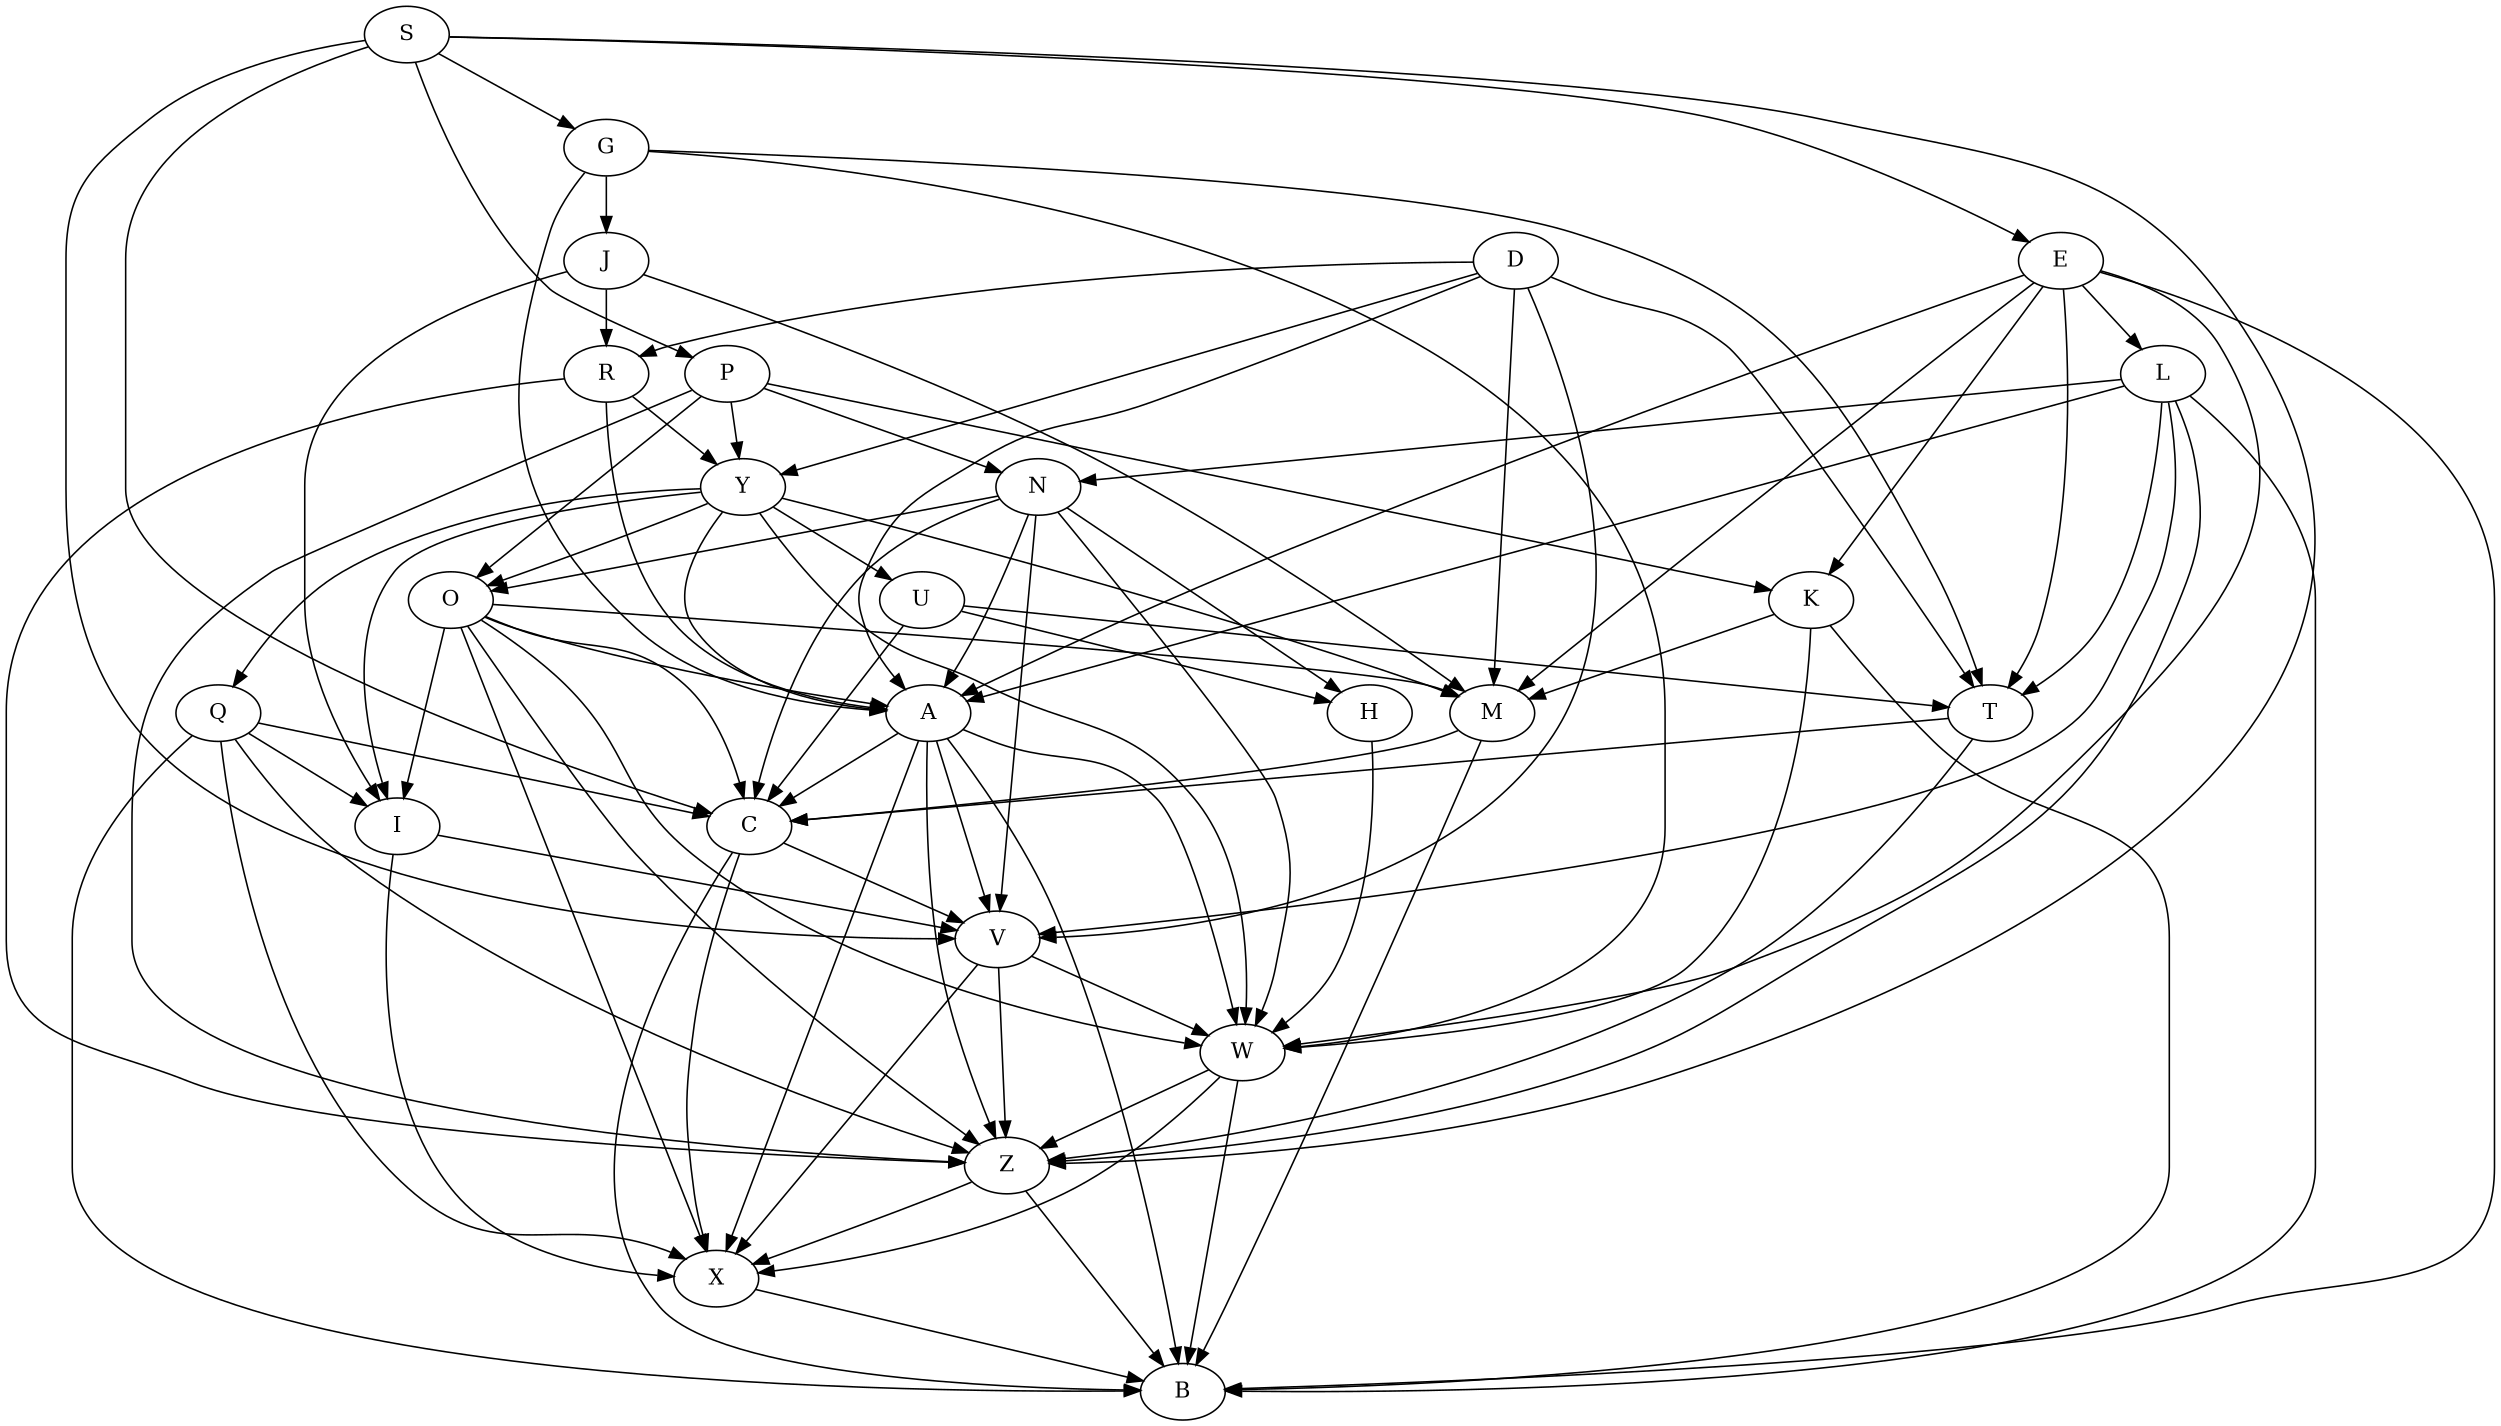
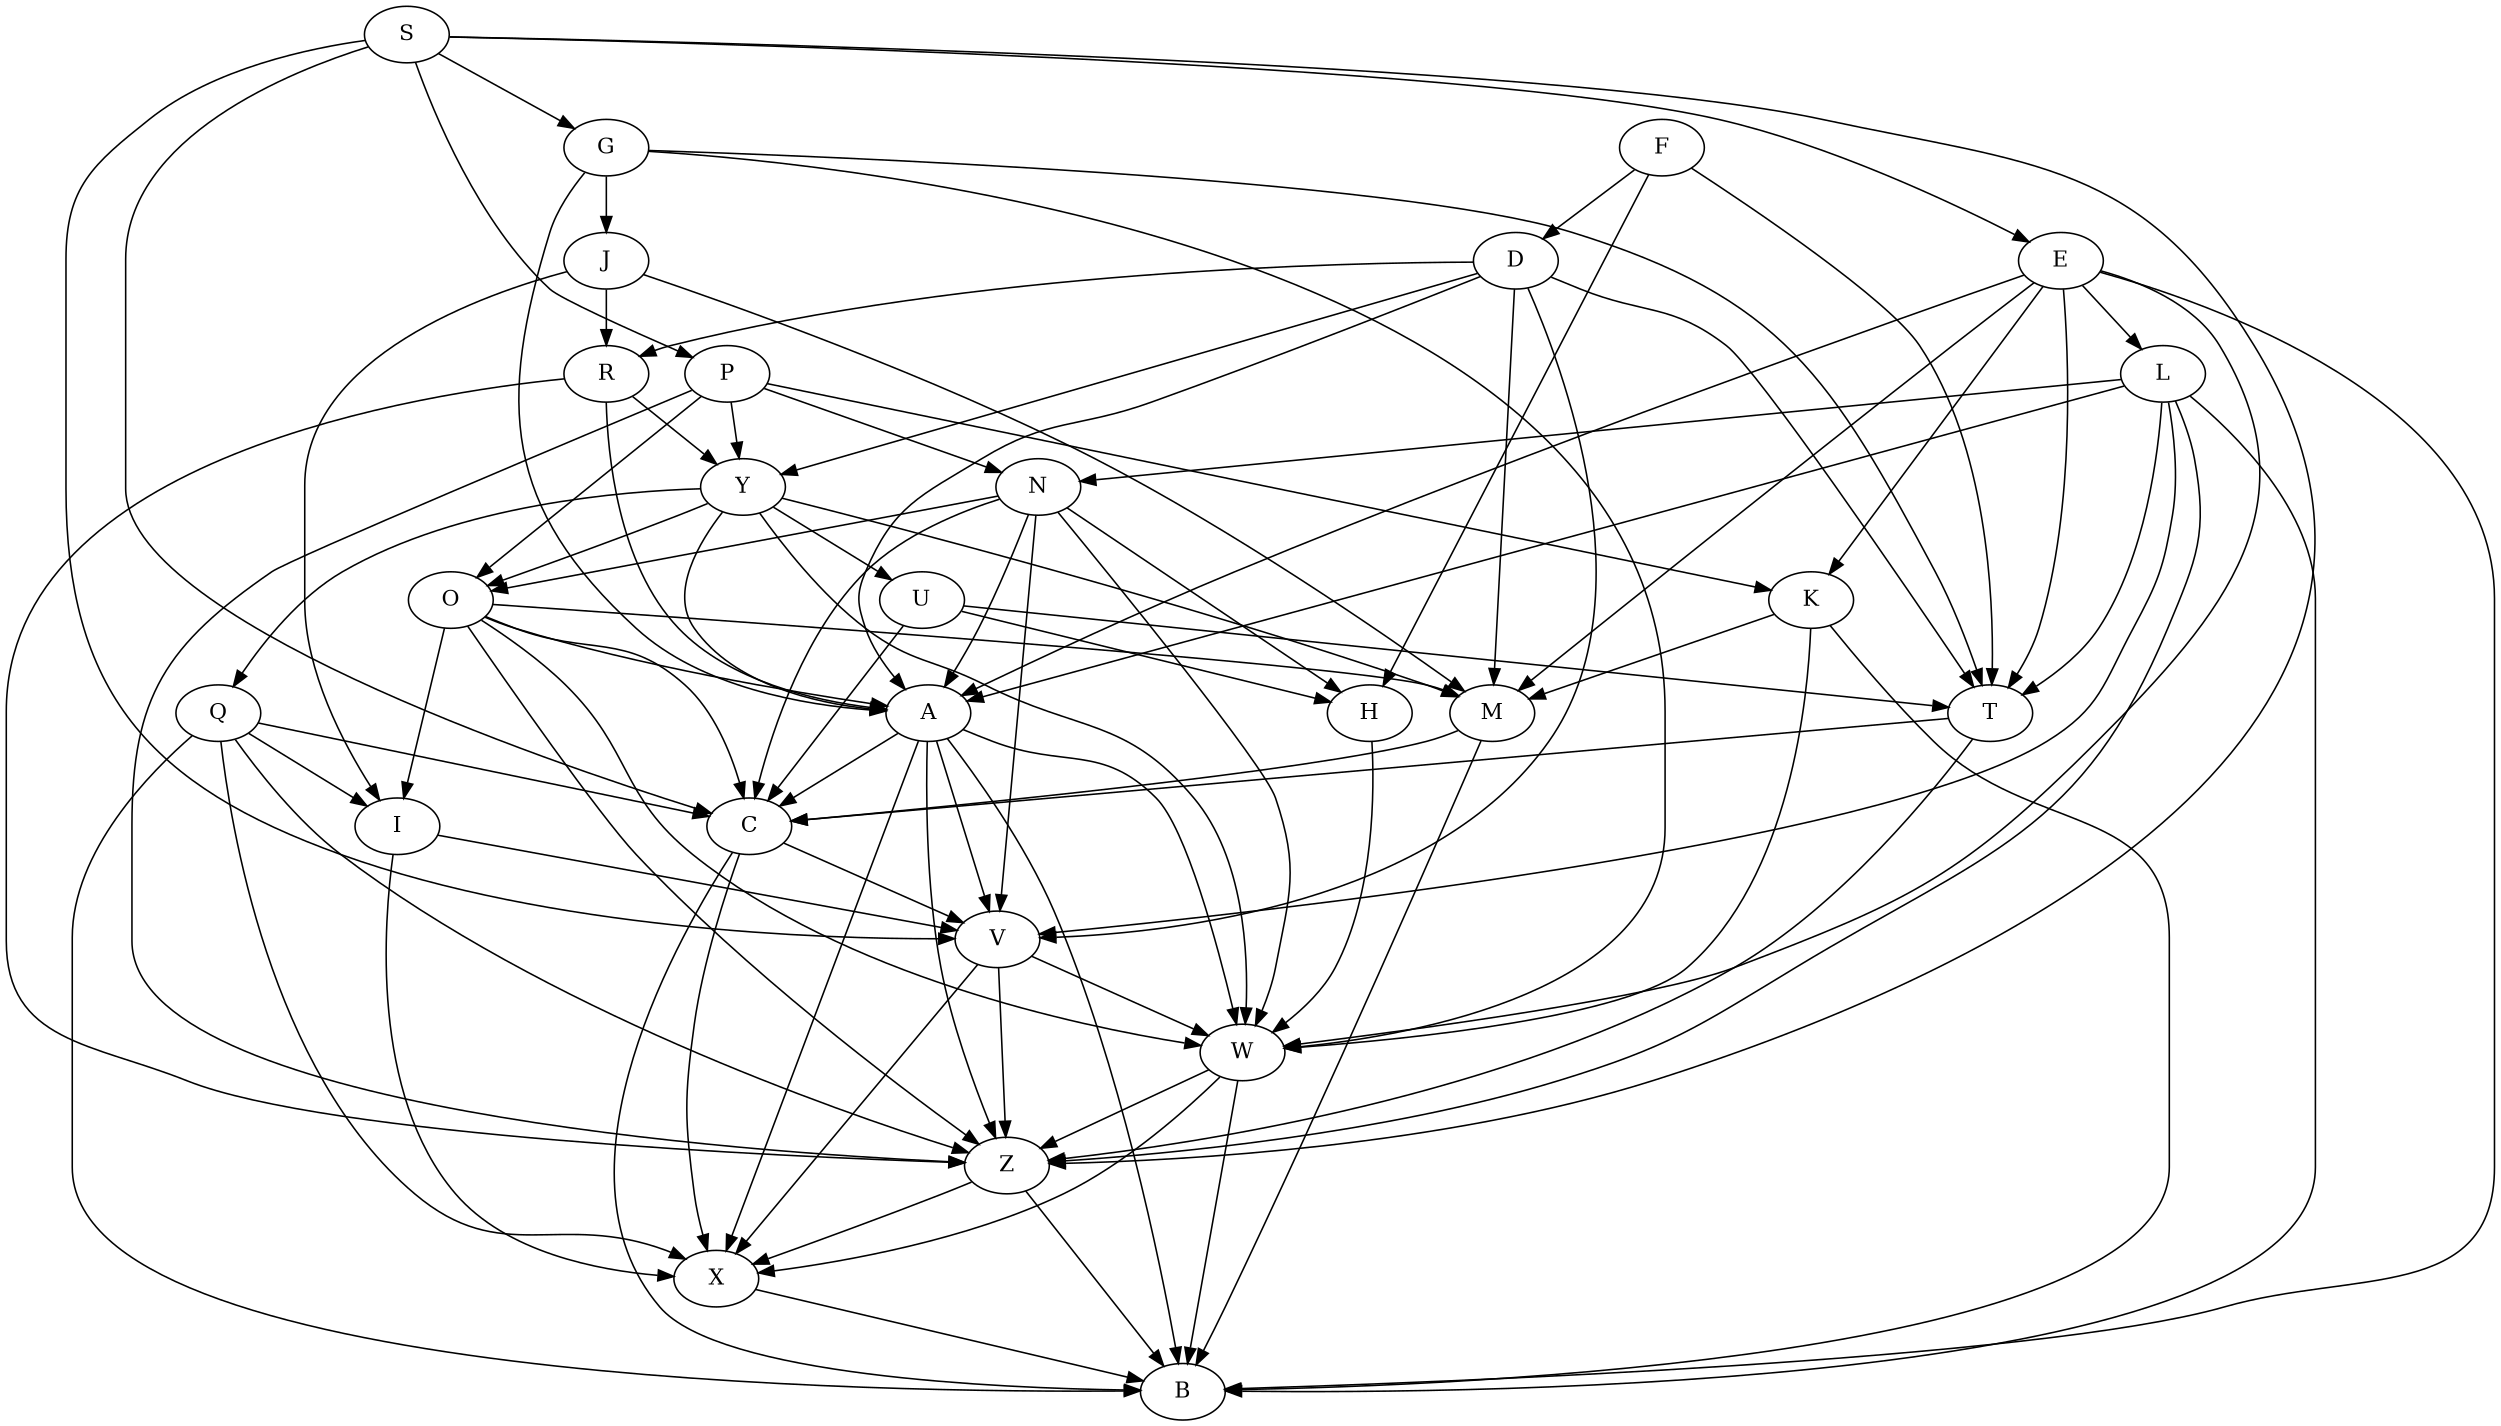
none -> (1662, 148)
(437, 545) -> none
(580, 932) -> none
